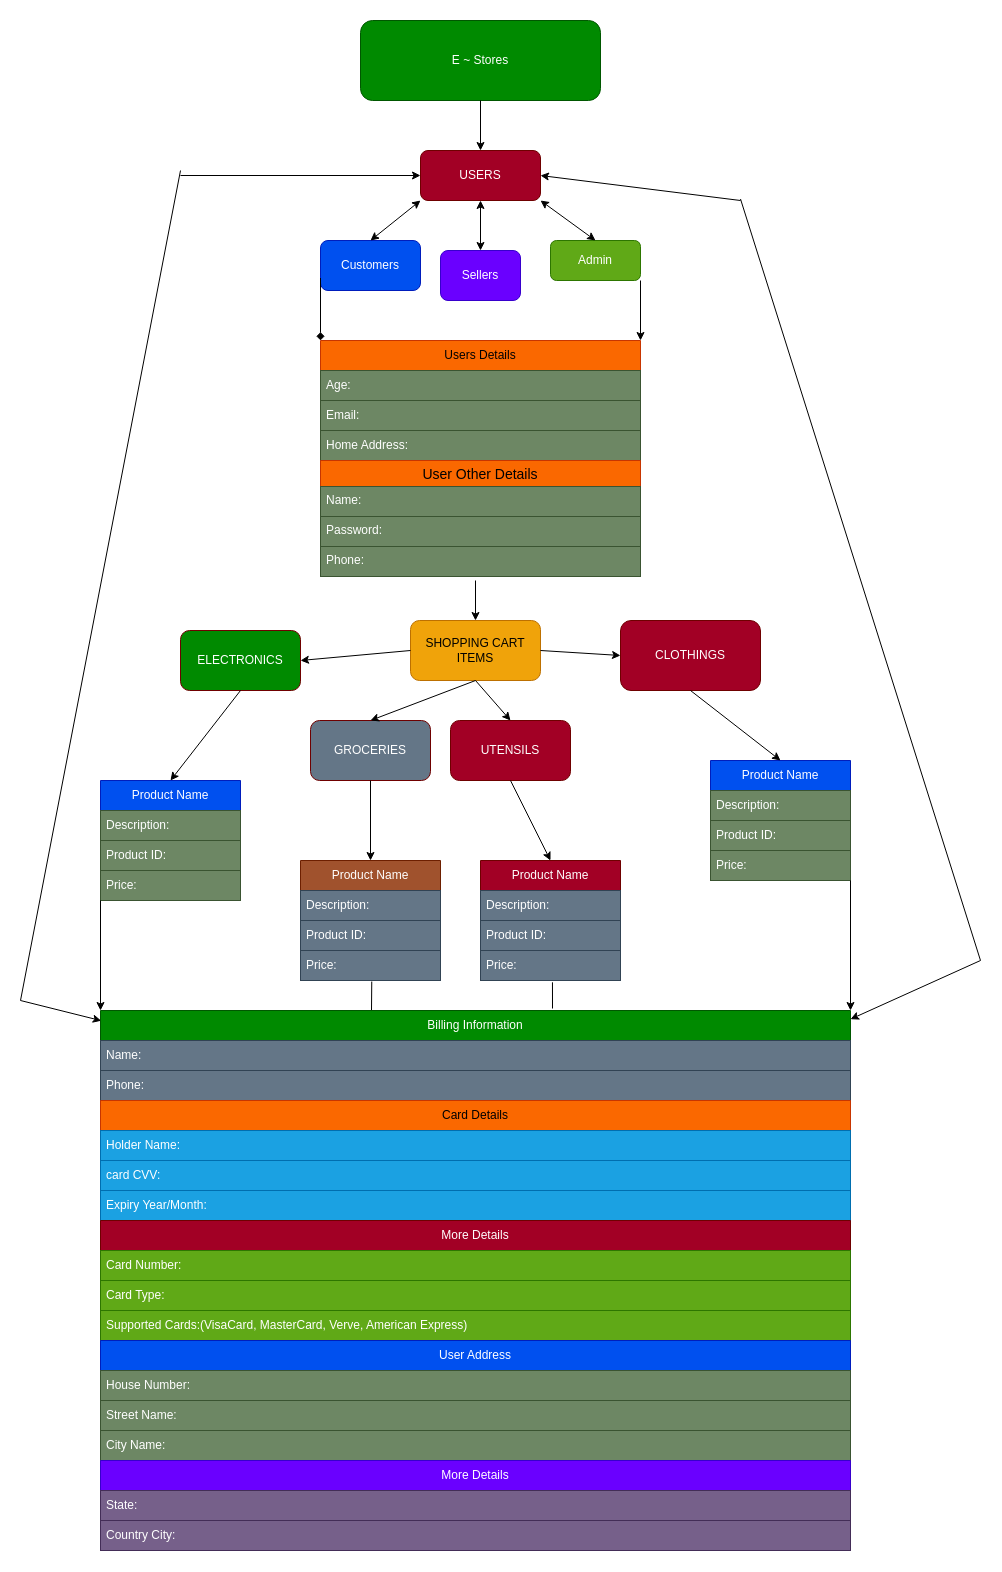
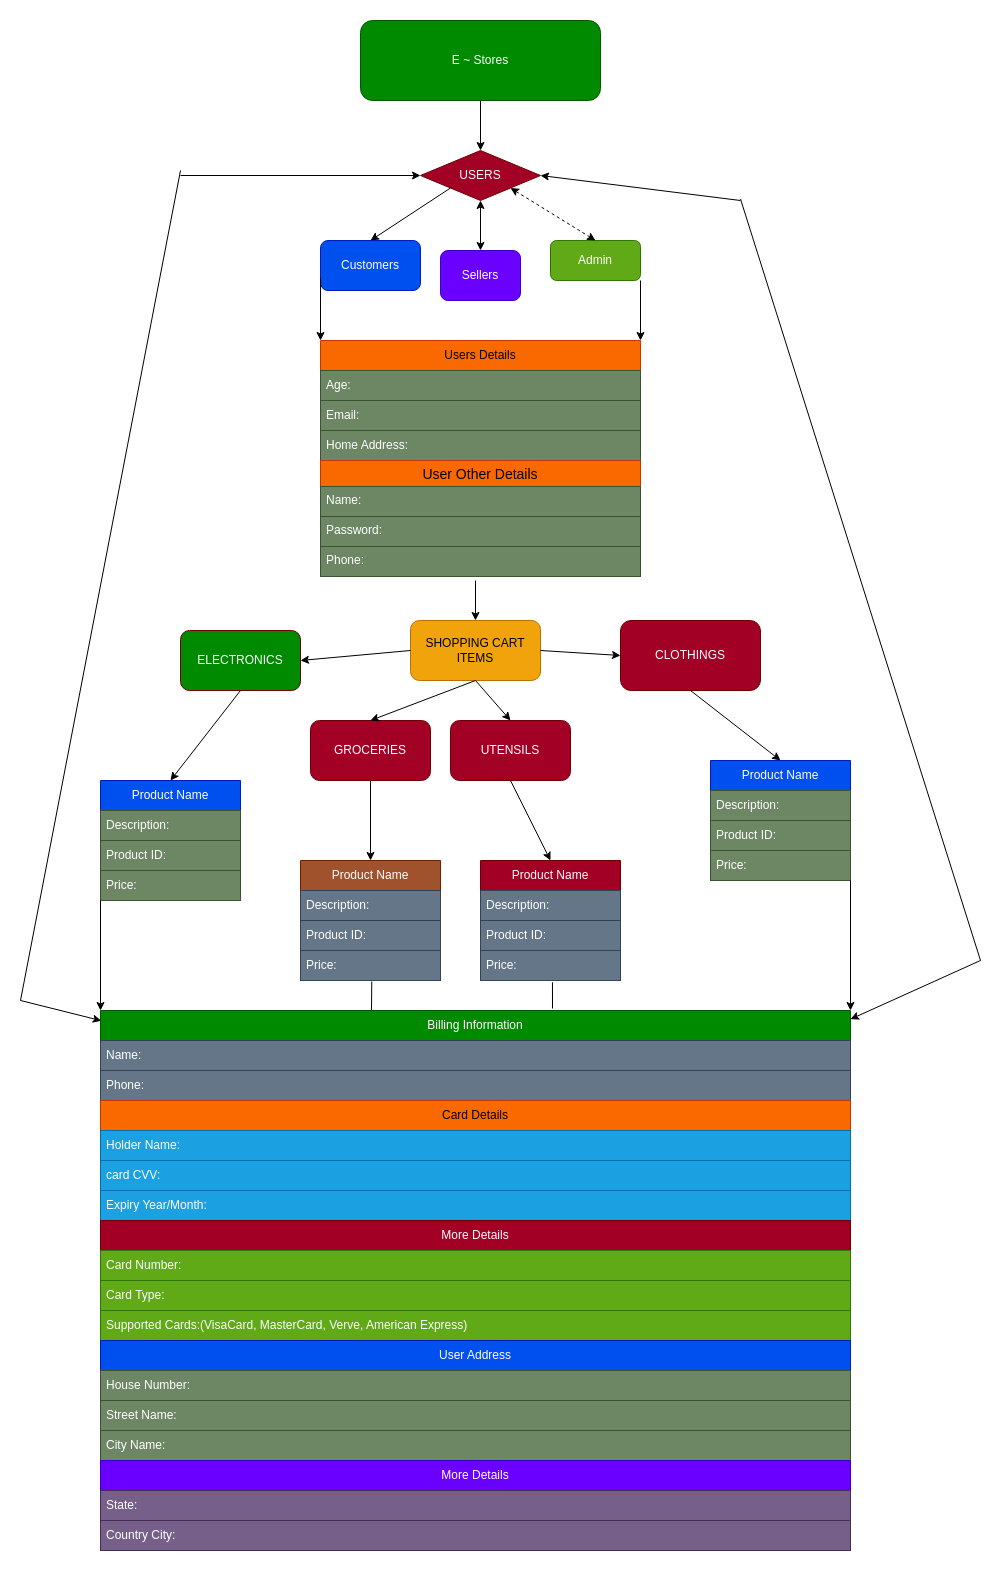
(481, 176) -> (481, 176)
(395, 221) -> (413, 213)
(568, 221) -> (553, 215)
(321, 332) -> (321, 332)
(371, 751) -> (371, 751)
